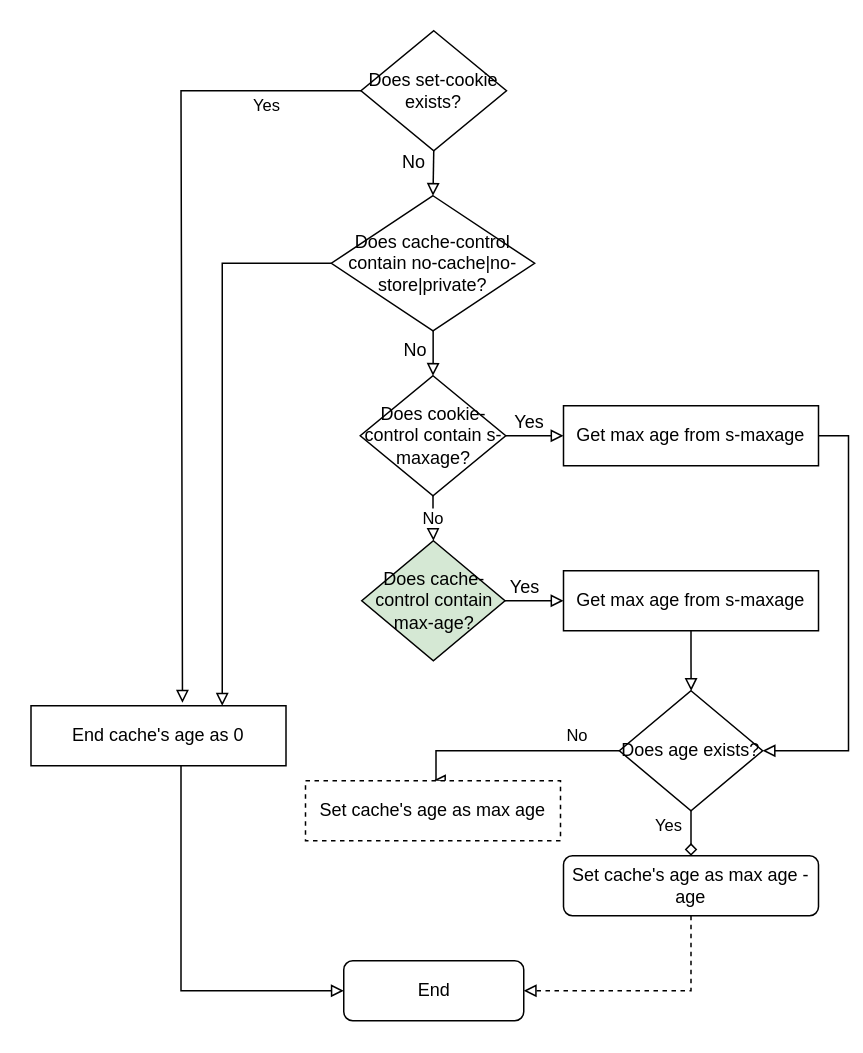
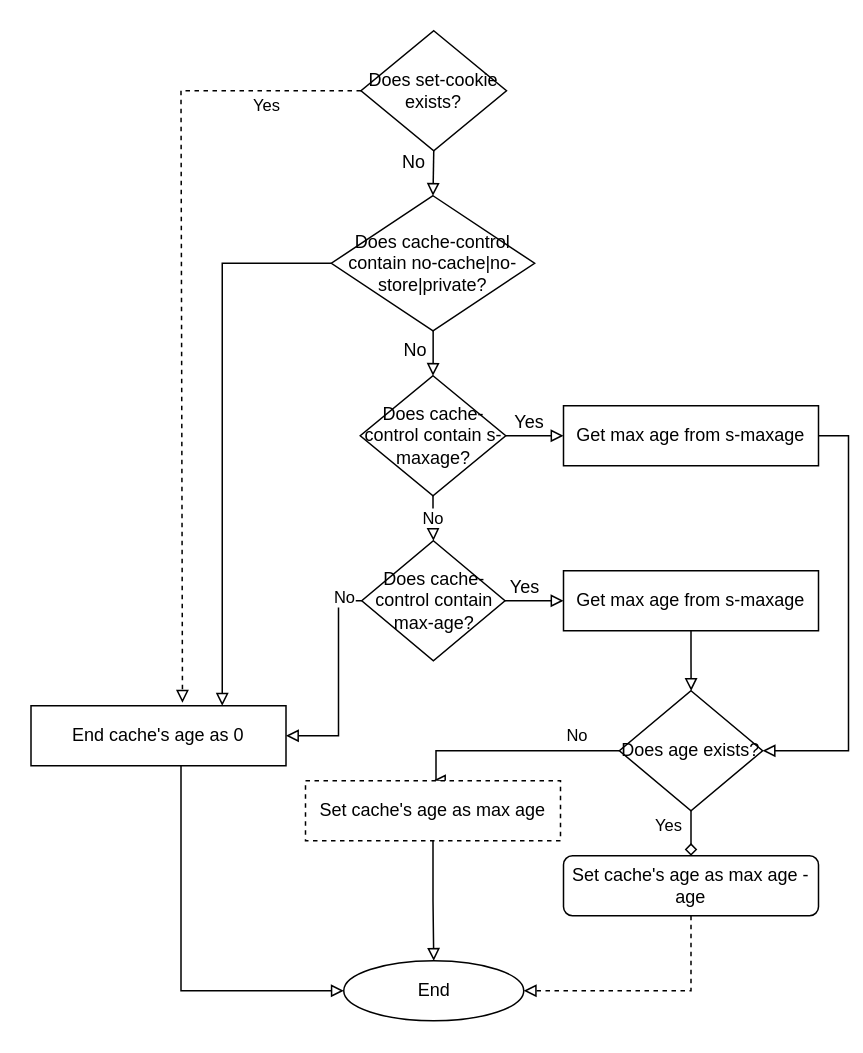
(181, 302) -> (181, 302)
(434, 436) -> (434, 436)
(433, 601) -> (433, 601)
none -> (338, 677)
none -> (433, 894)
(434, 991) -> (434, 991)
